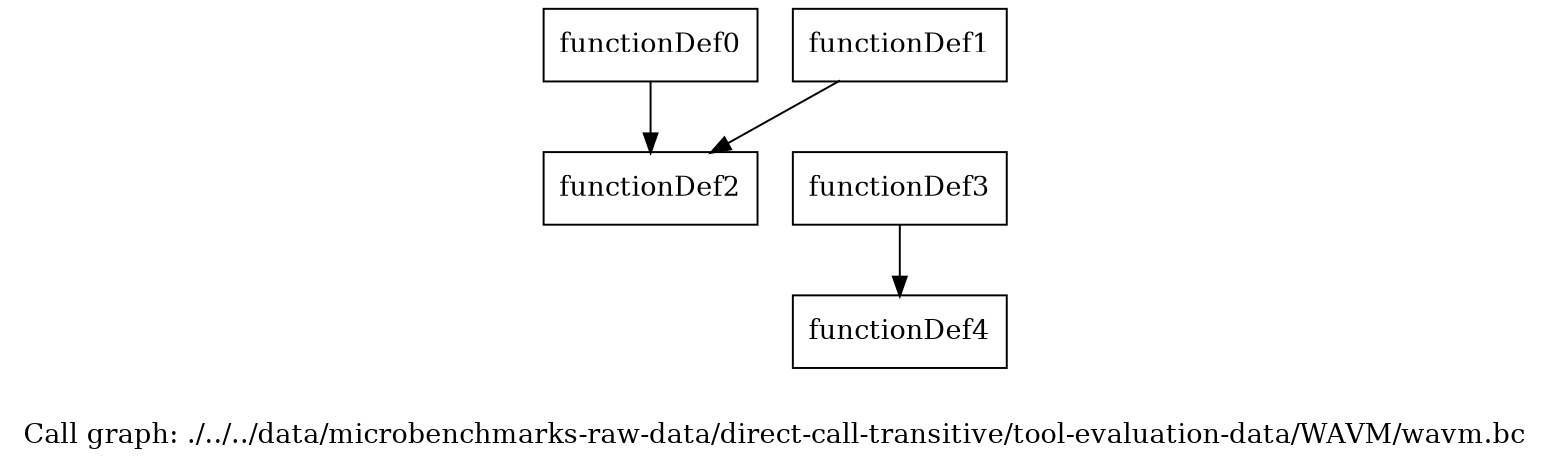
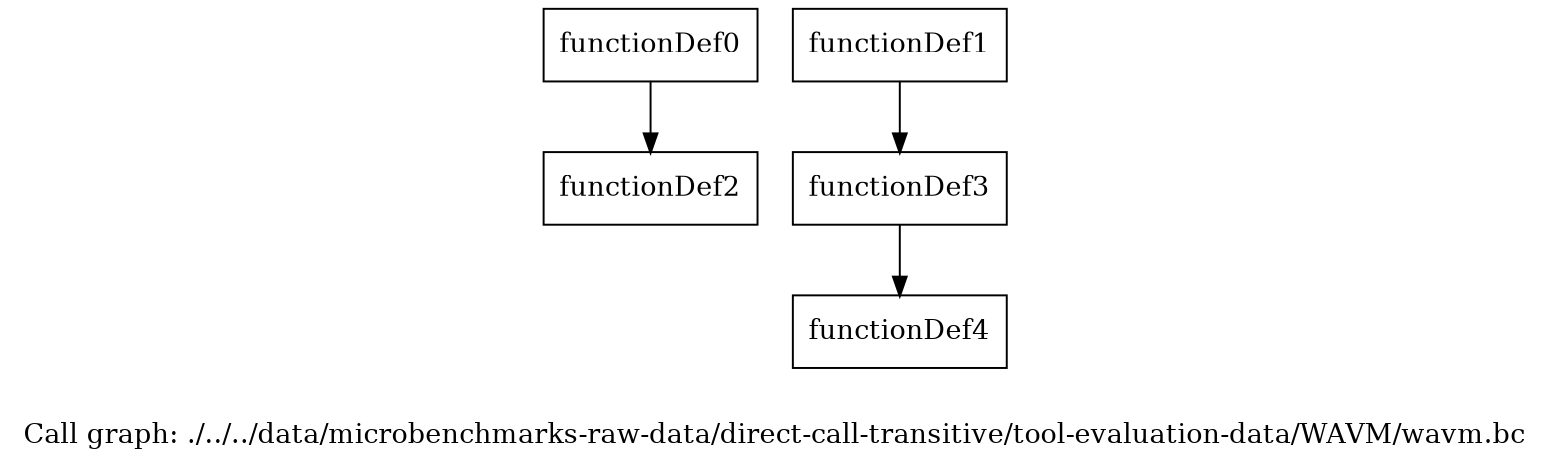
(784, 112) -> (900, 107)
